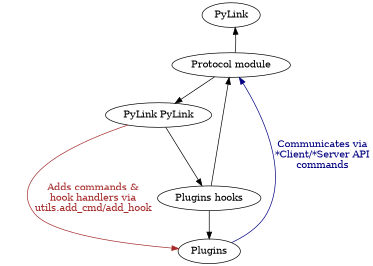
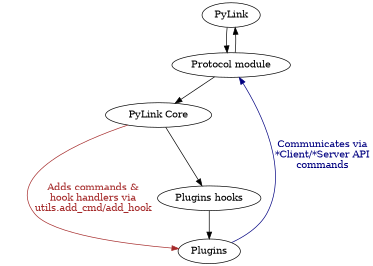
(159, 115) -> (159, 115)
(220, 135) -> (227, 37)
